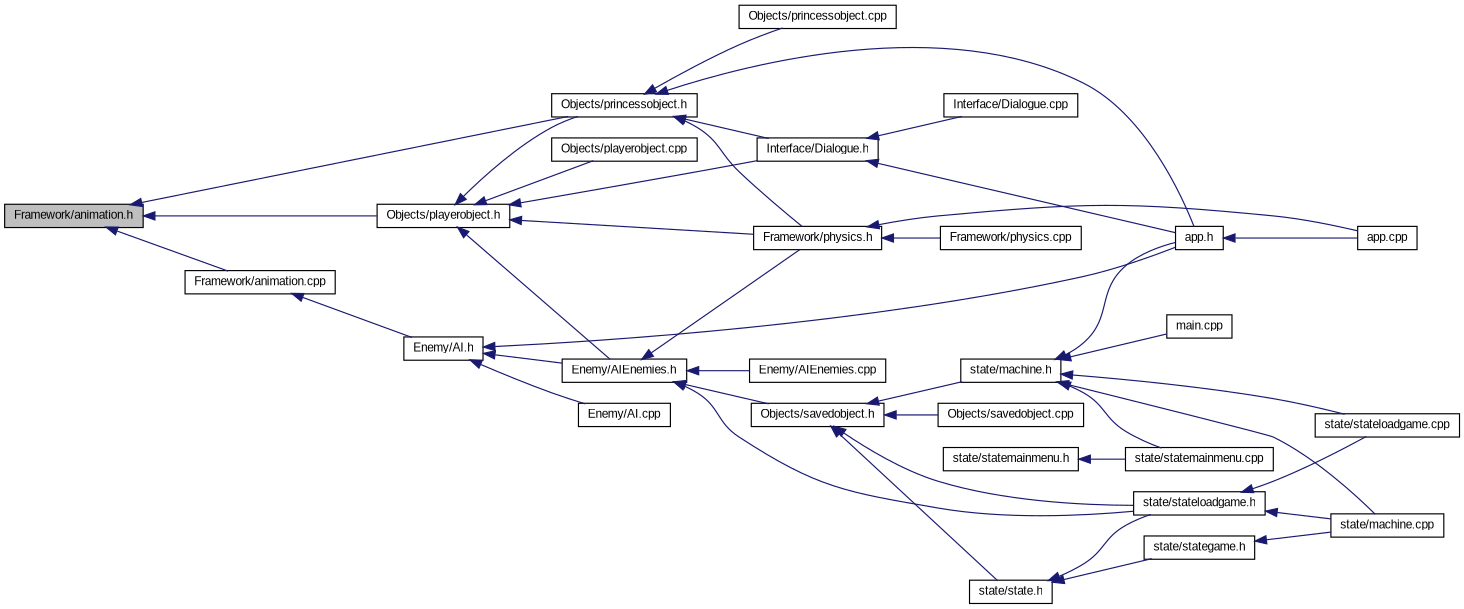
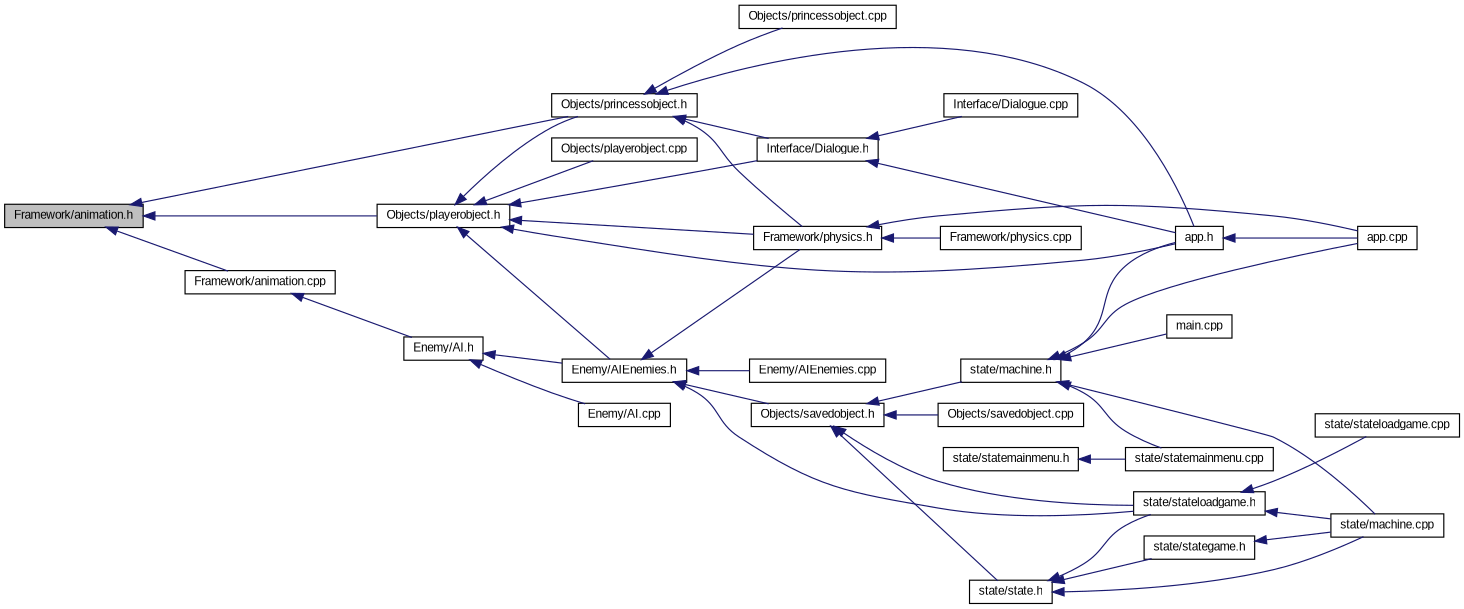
(839, 317) -> (844, 271)
(1210, 389) -> (1199, 279)
none -> (1217, 580)
